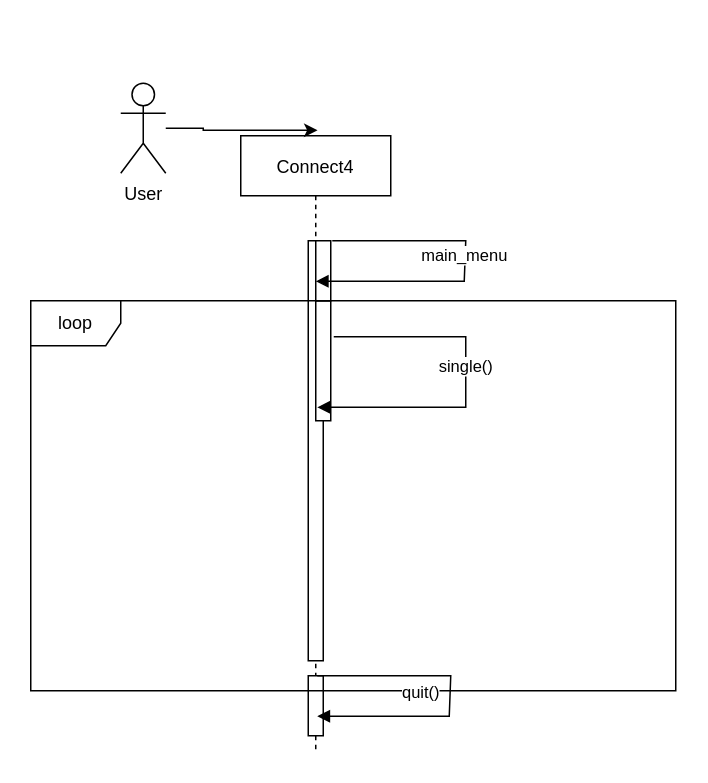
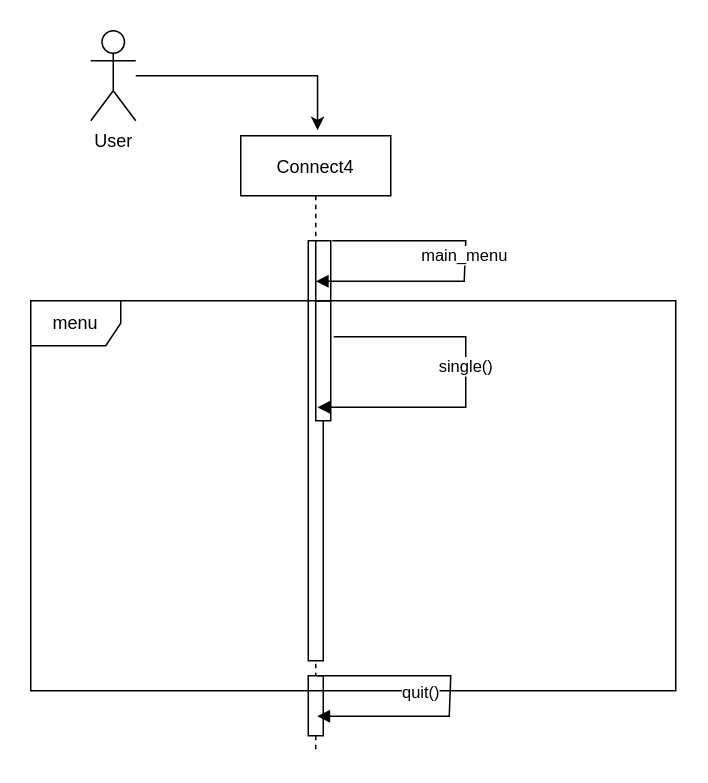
(143, 128) -> (113, 76)
(76, 323) -> (76, 323)
